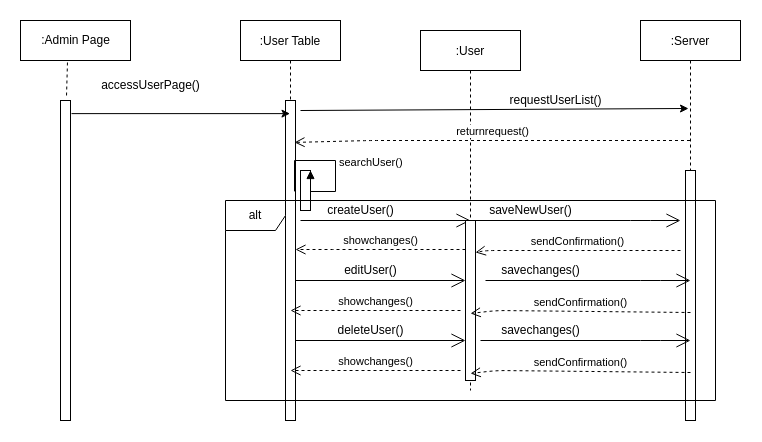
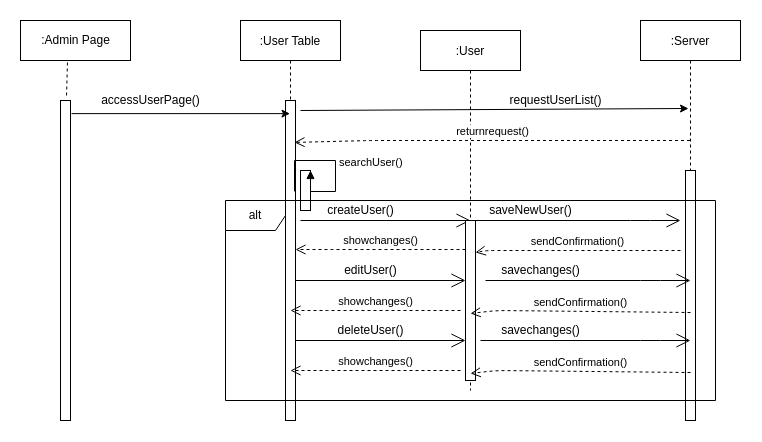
(151, 86) -> (151, 101)
